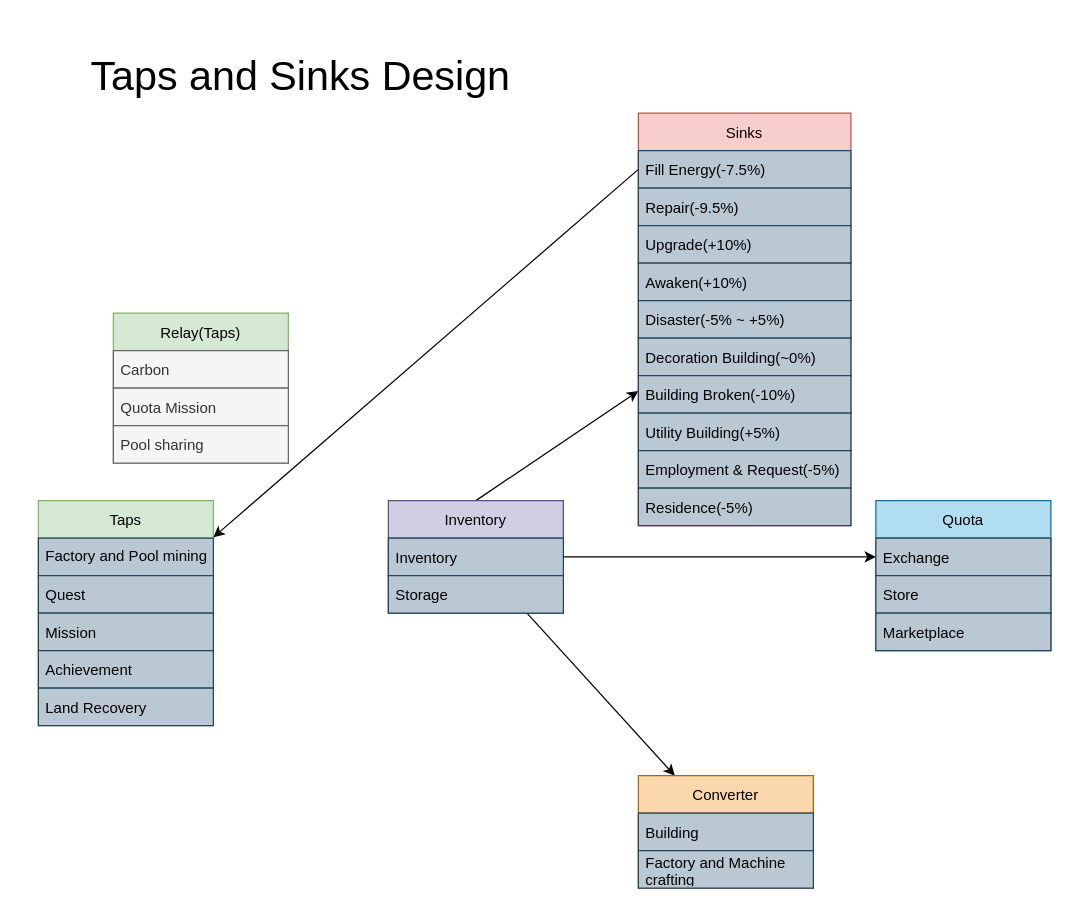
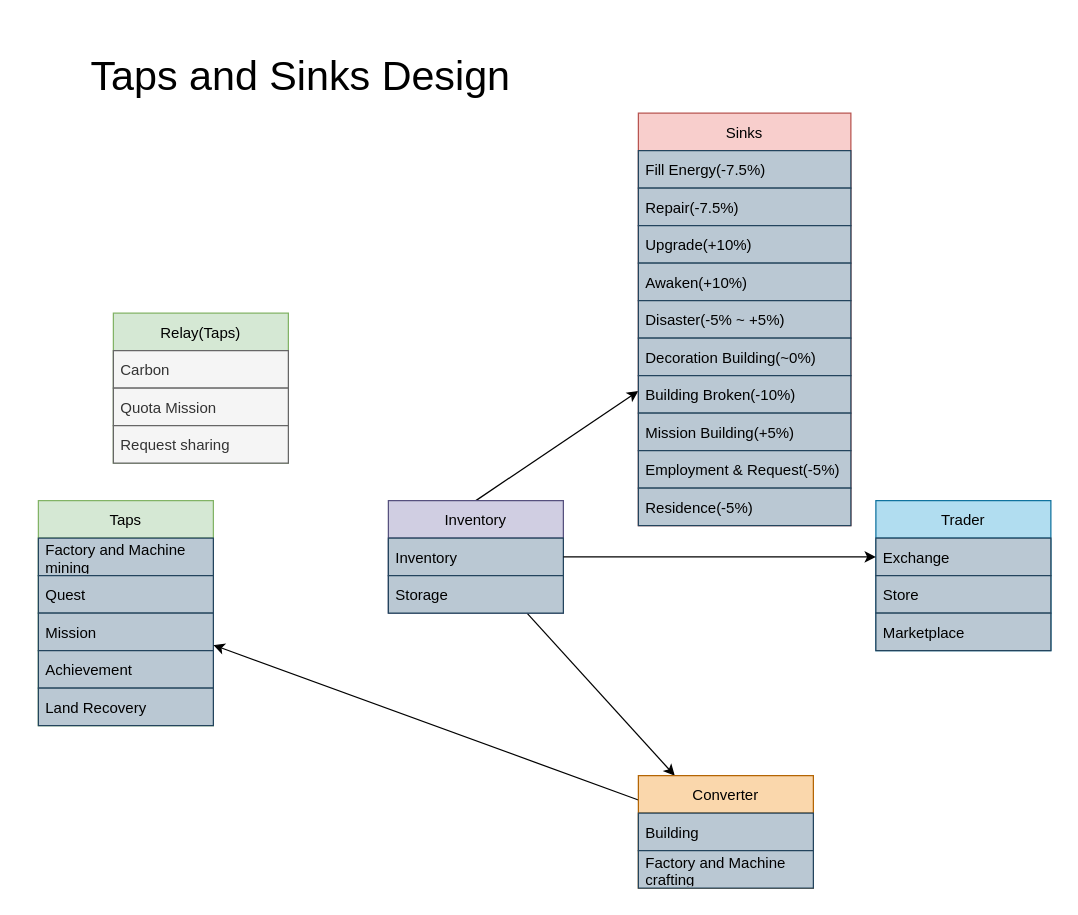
(696, 208) -> (696, 208)
(428, 351) -> none
(720, 433) -> (722, 433)
(165, 445) -> (179, 445)
(963, 520) -> (963, 520)
(127, 557) -> (127, 557)
none -> (429, 724)
